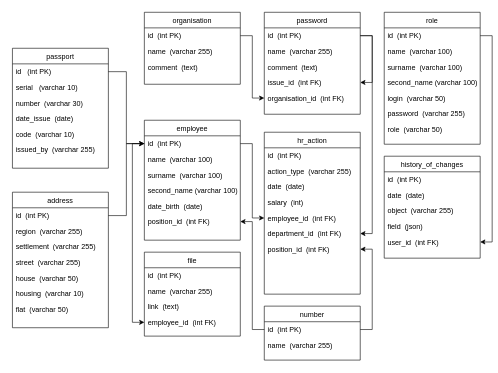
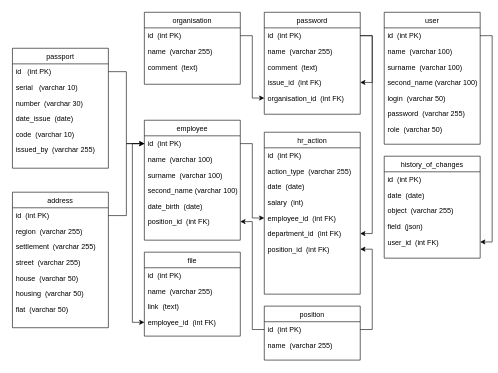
(432, 20) -> (432, 20)
(55, 294) -> (55, 294)
(312, 314) -> (312, 314)
